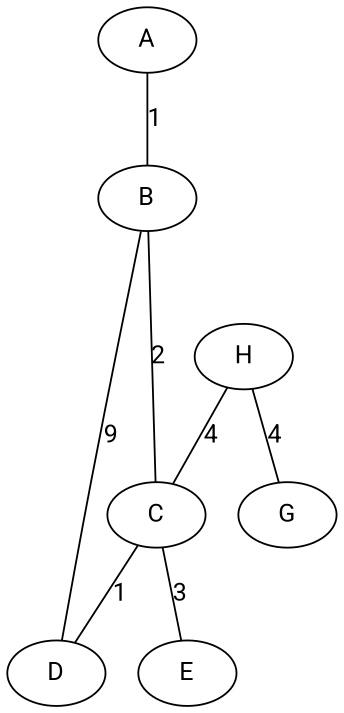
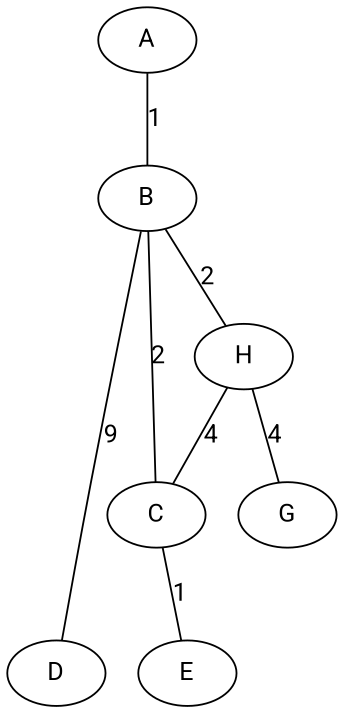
none -> (196, 278)
(106, 594) -> none
(180, 594) -> (180, 594)
